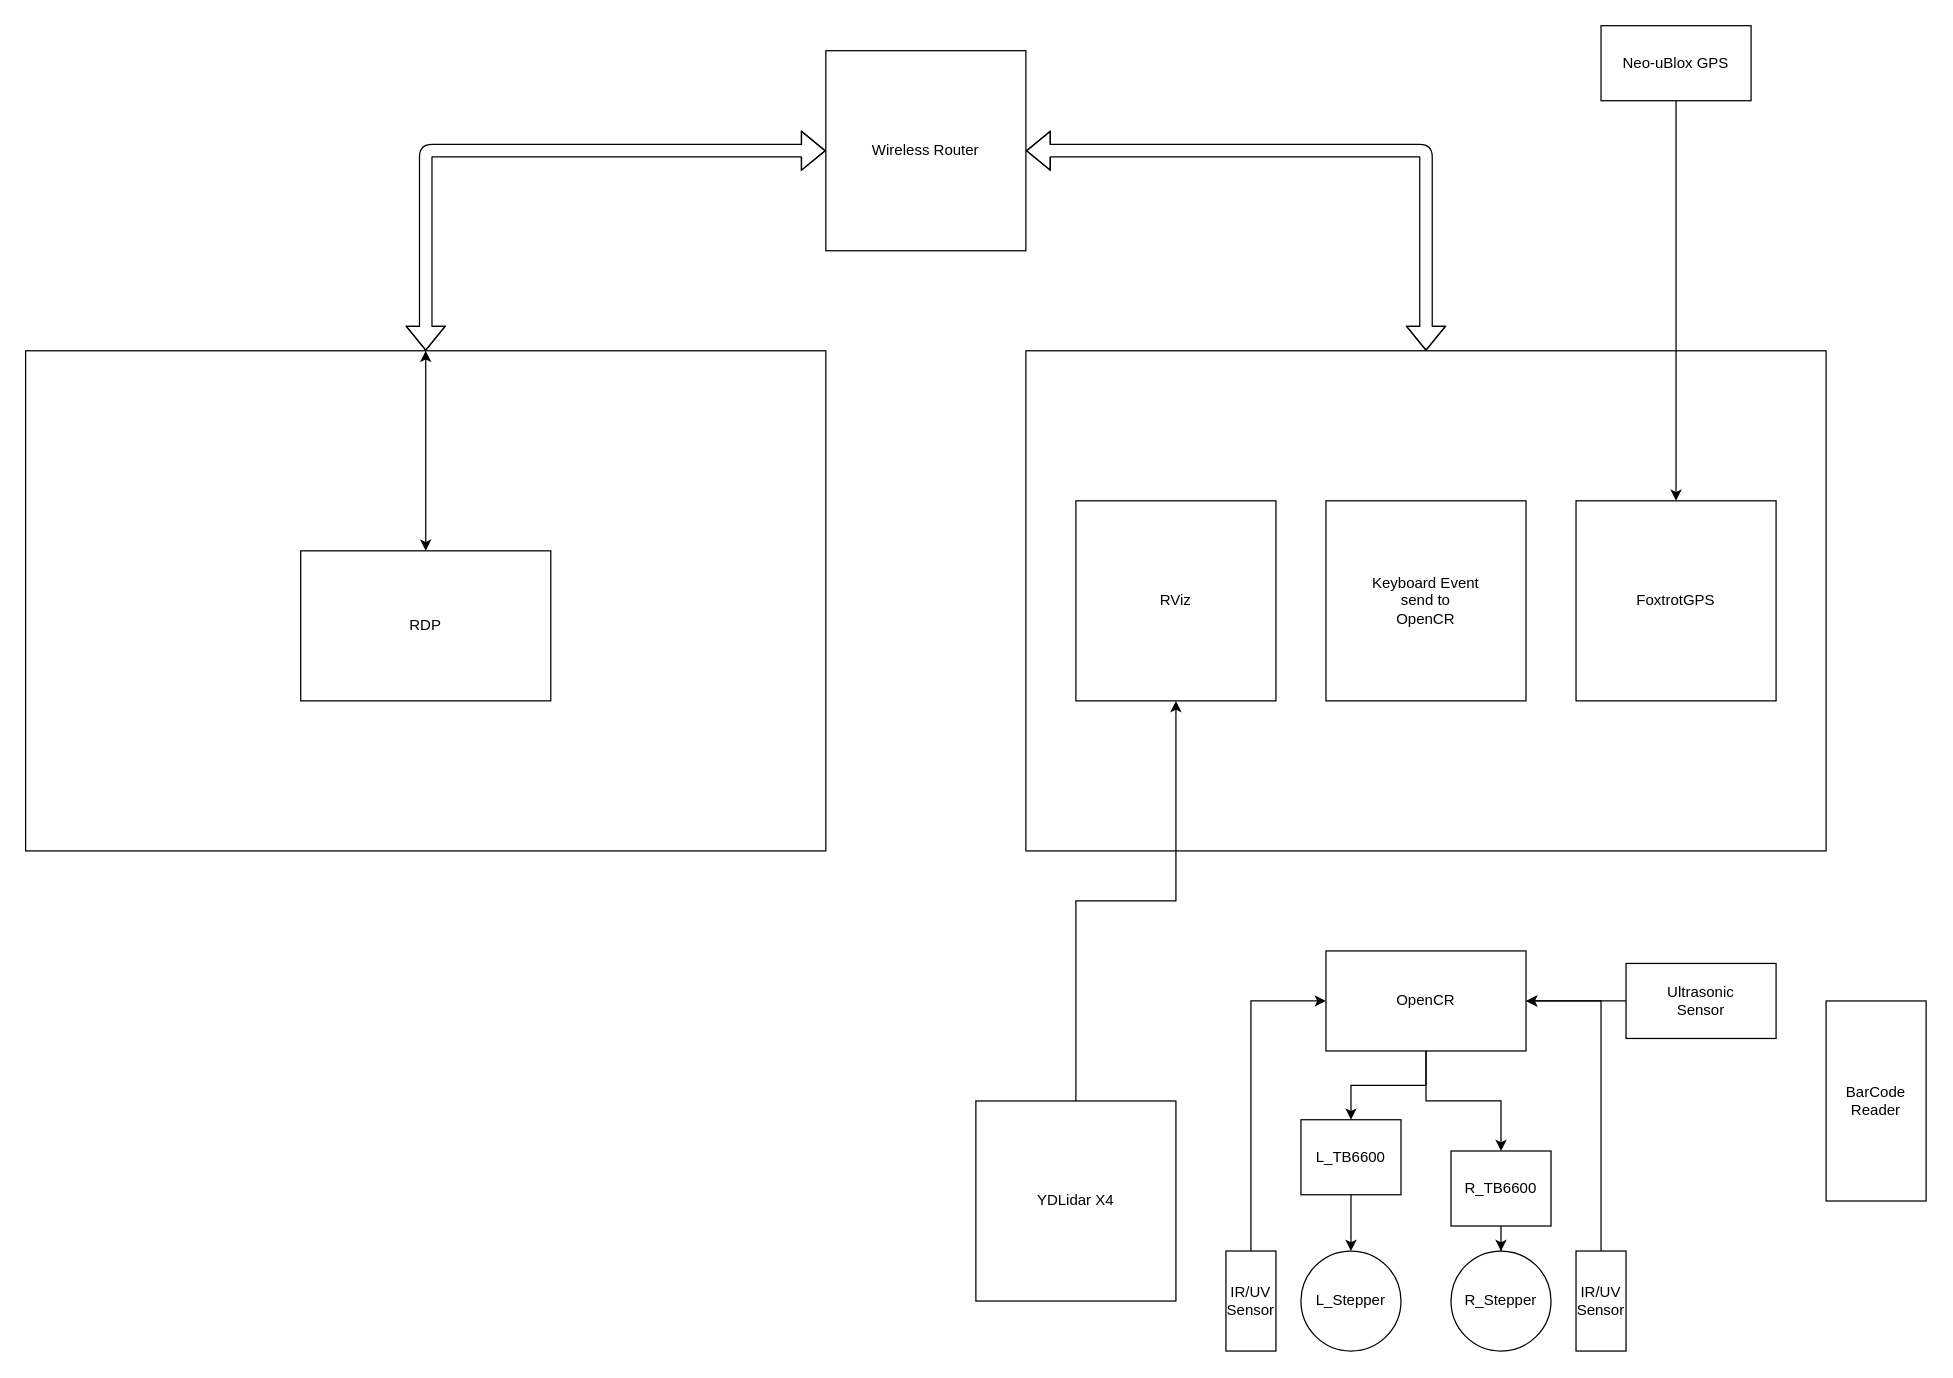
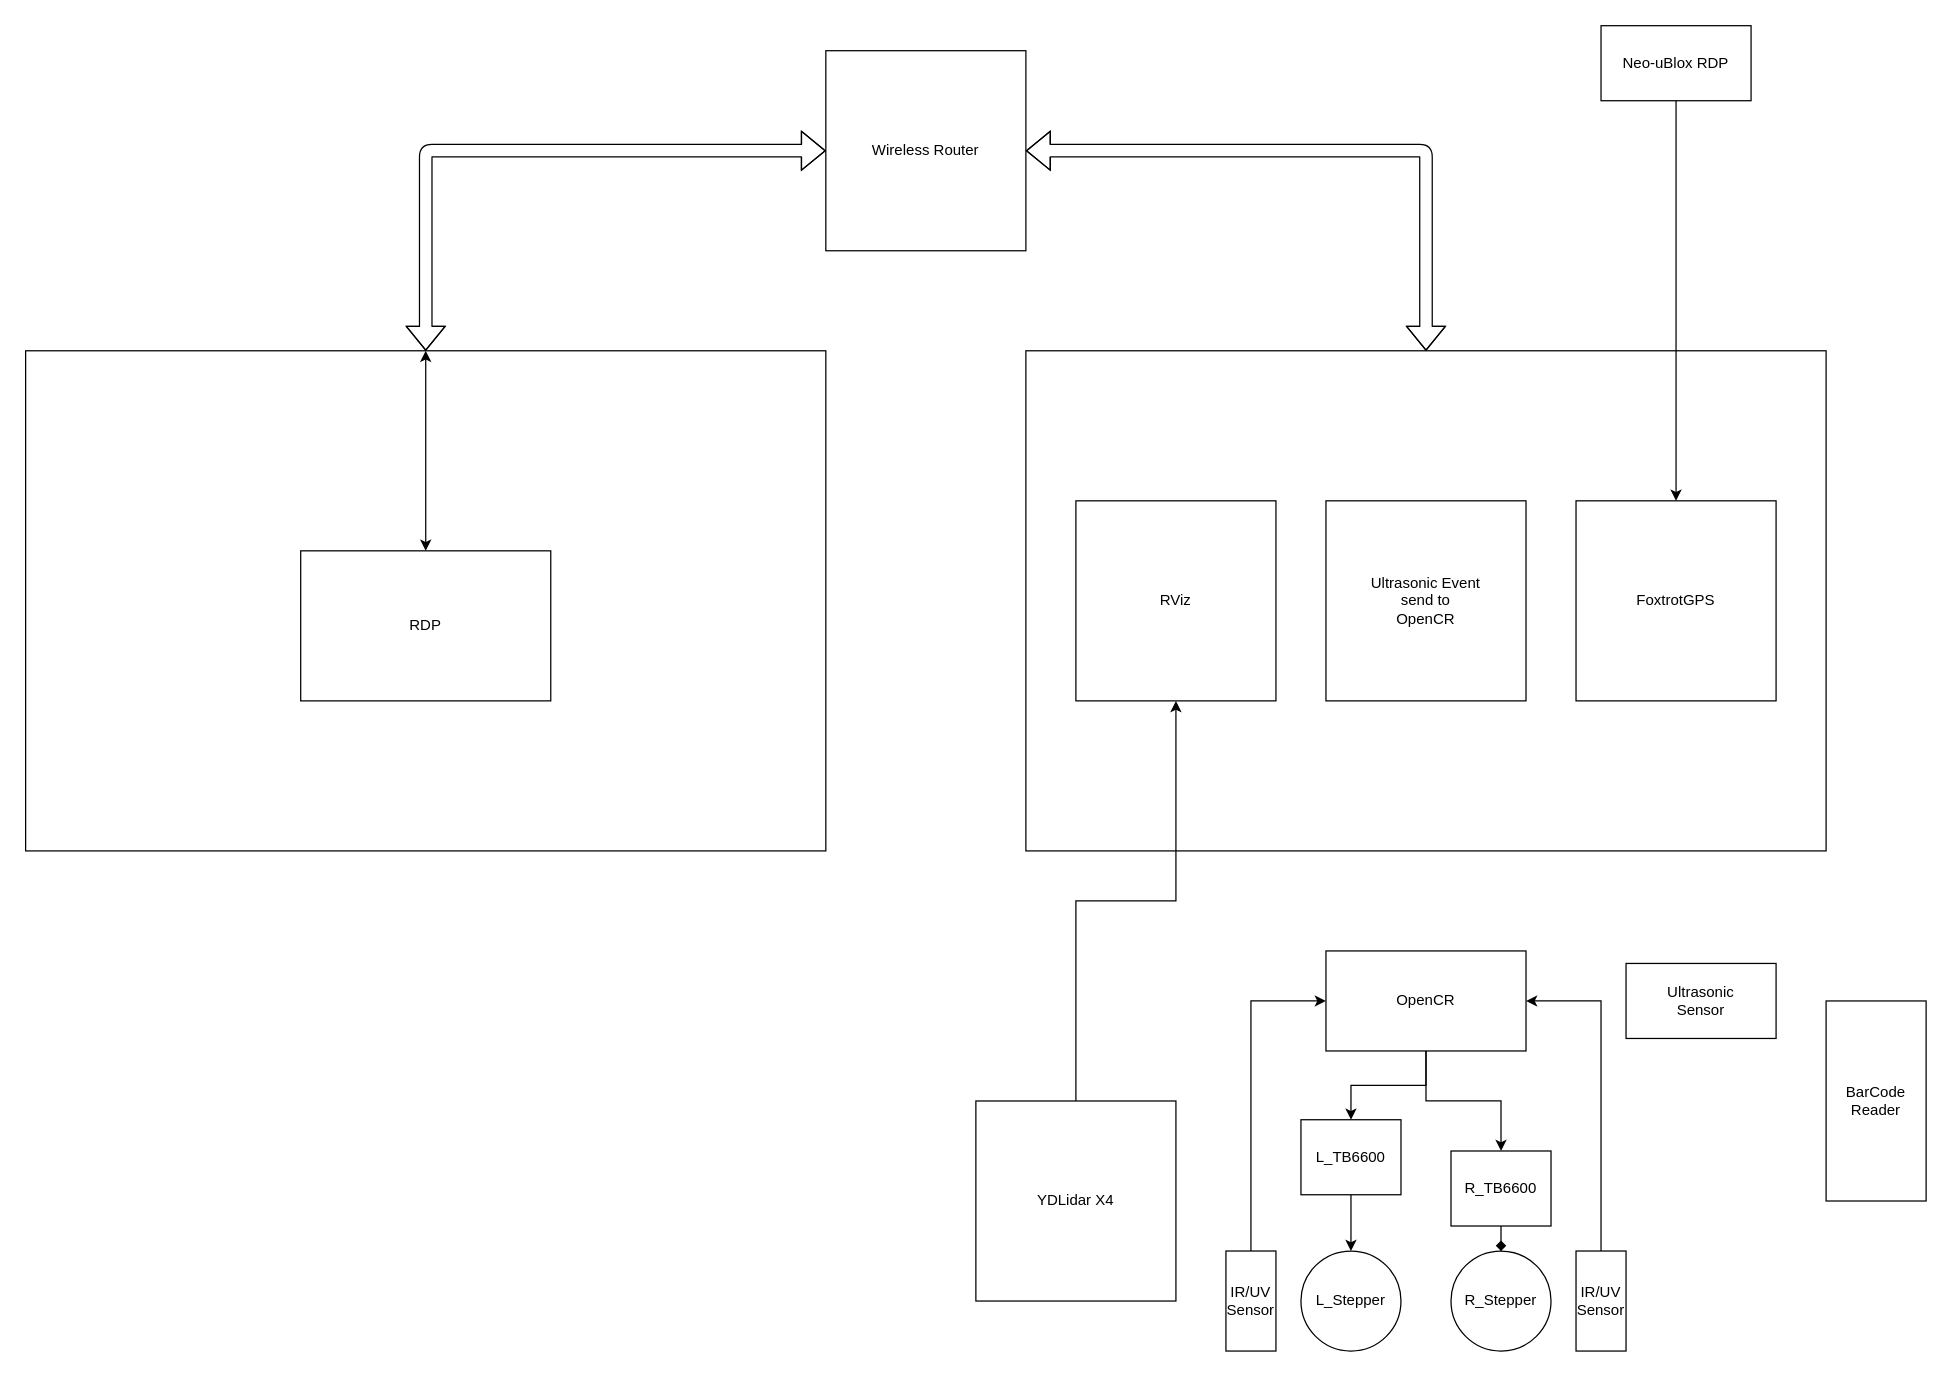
(1676, 63) -> (1676, 63)
(1426, 601) -> (1426, 601)
(1614, 1001) -> none
(1501, 1241) -> (1501, 1240)
